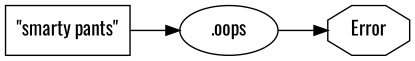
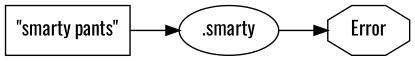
(229, 30) -> (229, 30)
